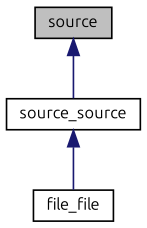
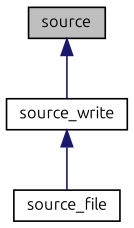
(73, 114) -> (67, 114)
(73, 206) -> (67, 206)
